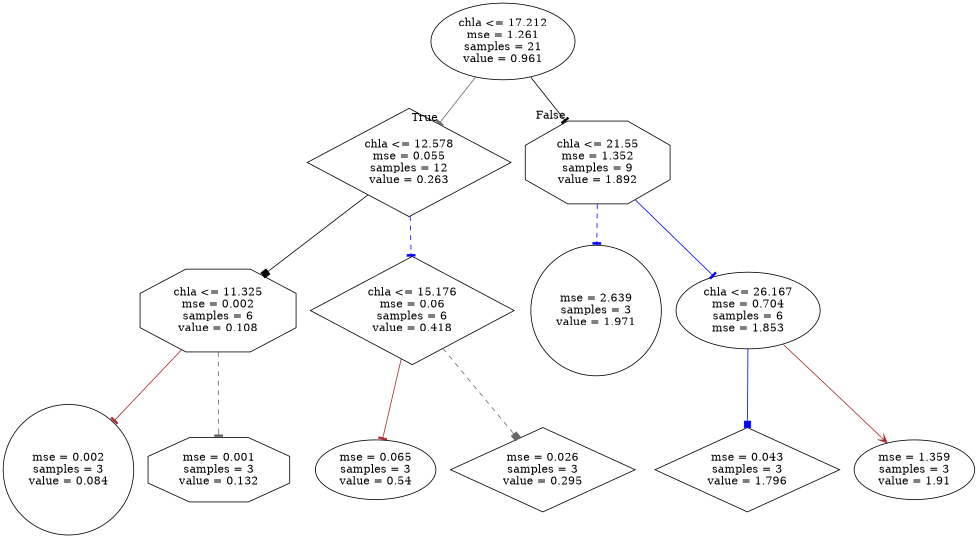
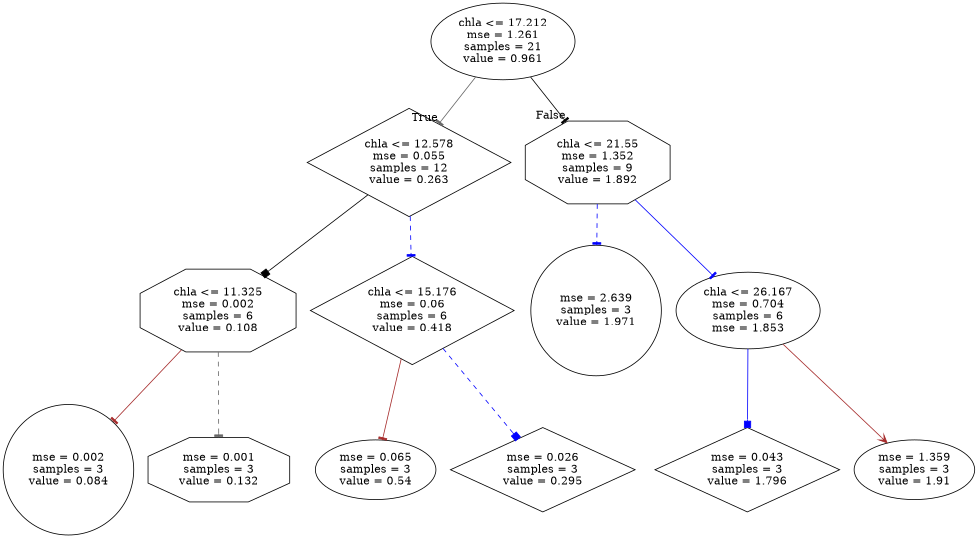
(478, 391) -> (478, 391)
